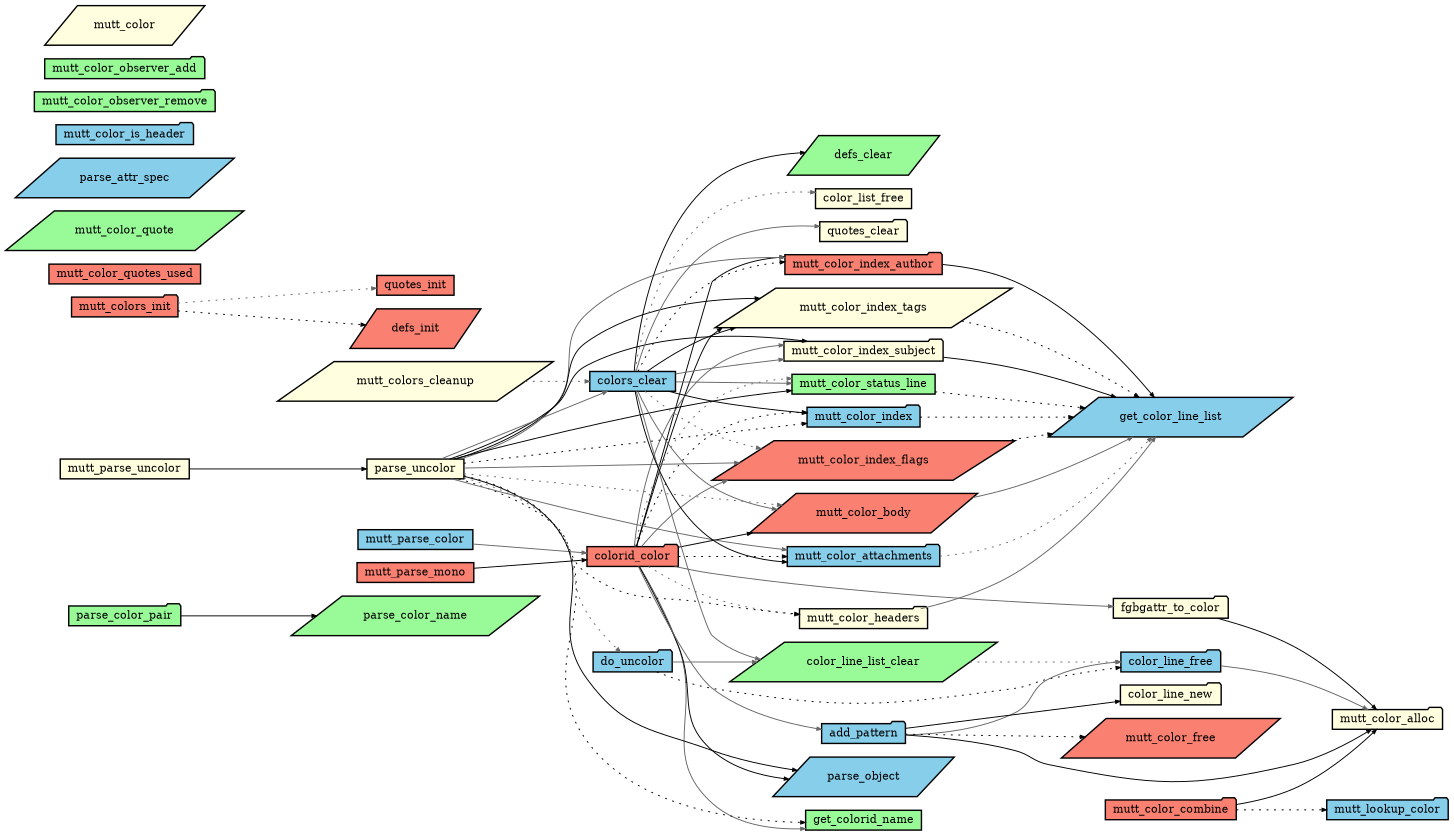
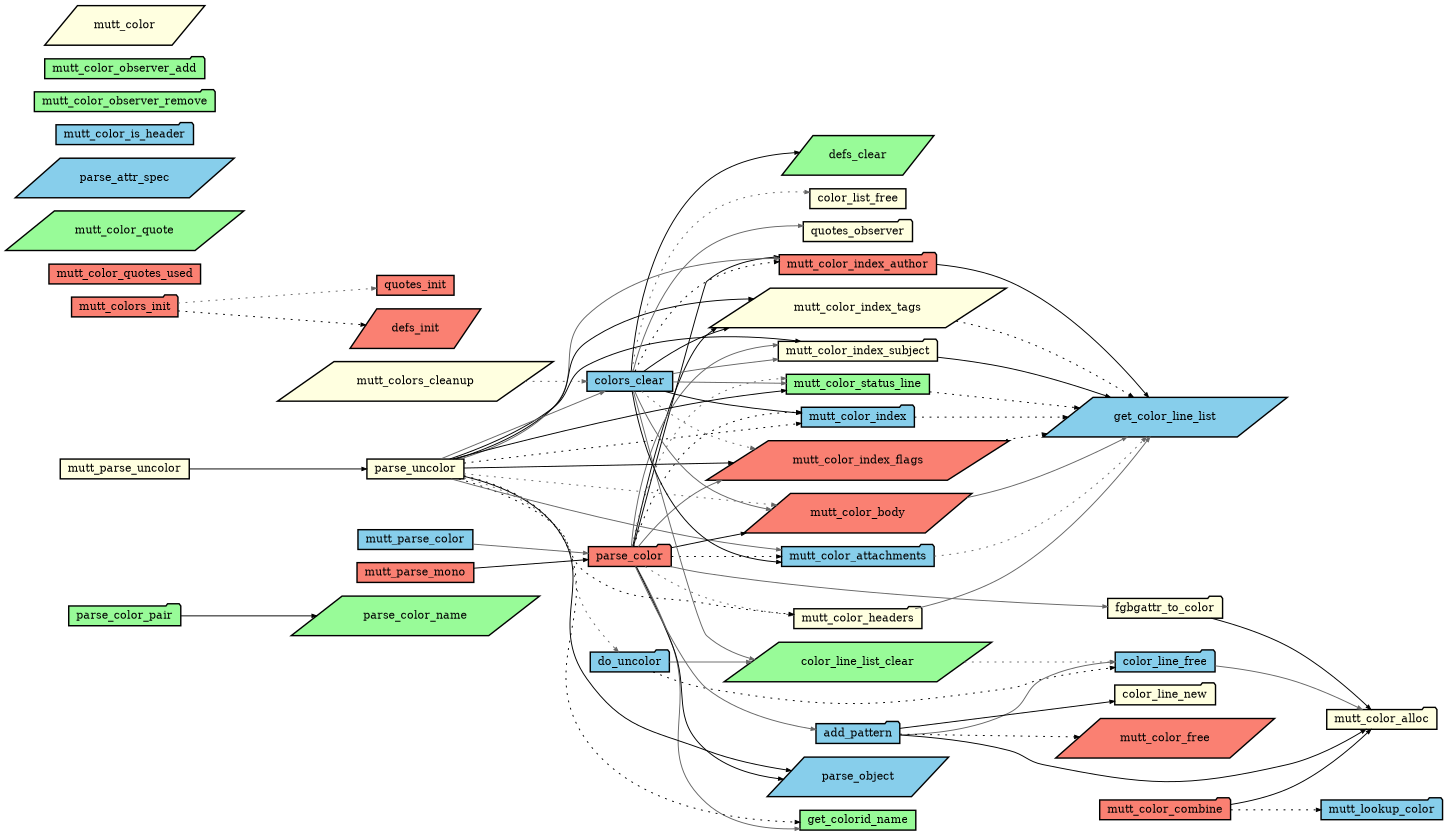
(864, 232) -> (858, 232)
(599, 465) -> (596, 465)
(633, 557) -> (630, 557)
